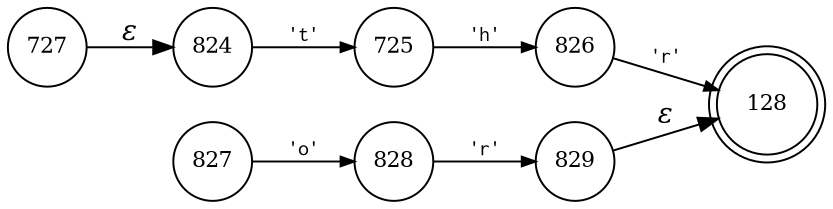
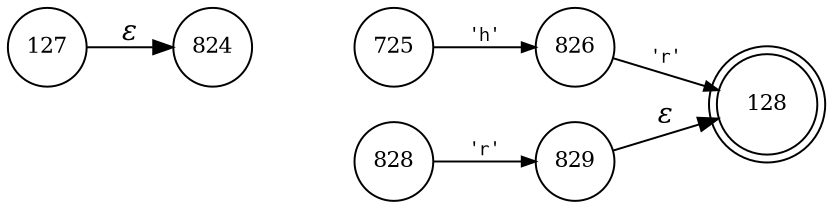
(47, 47) -> (47, 47)
(296, 47) -> none
(213, 161) -> none
